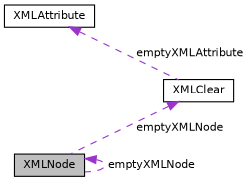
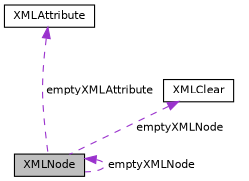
(129, 56) -> (43, 97)
